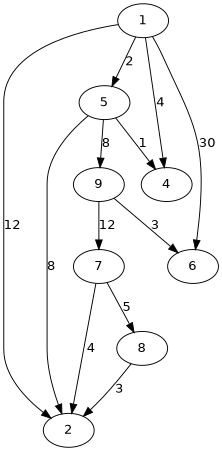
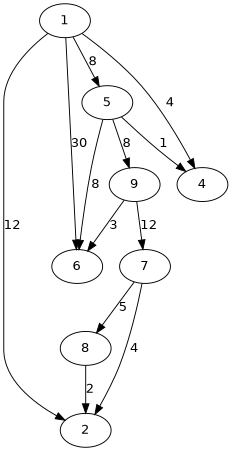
(130, 62) -> (93, 62)
(47, 254) -> (89, 179)
(120, 389) -> (90, 389)
